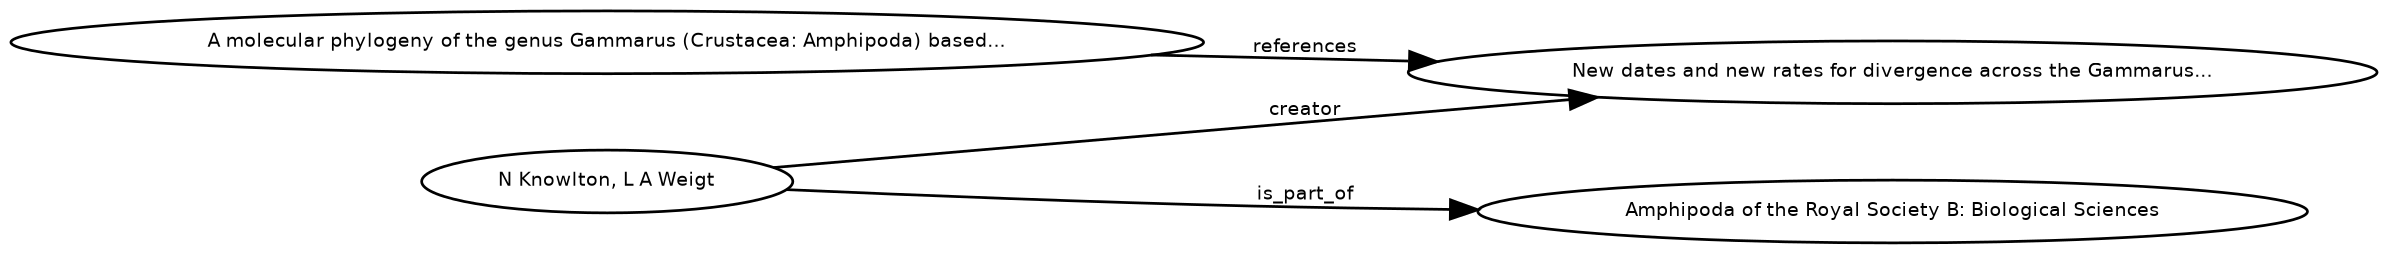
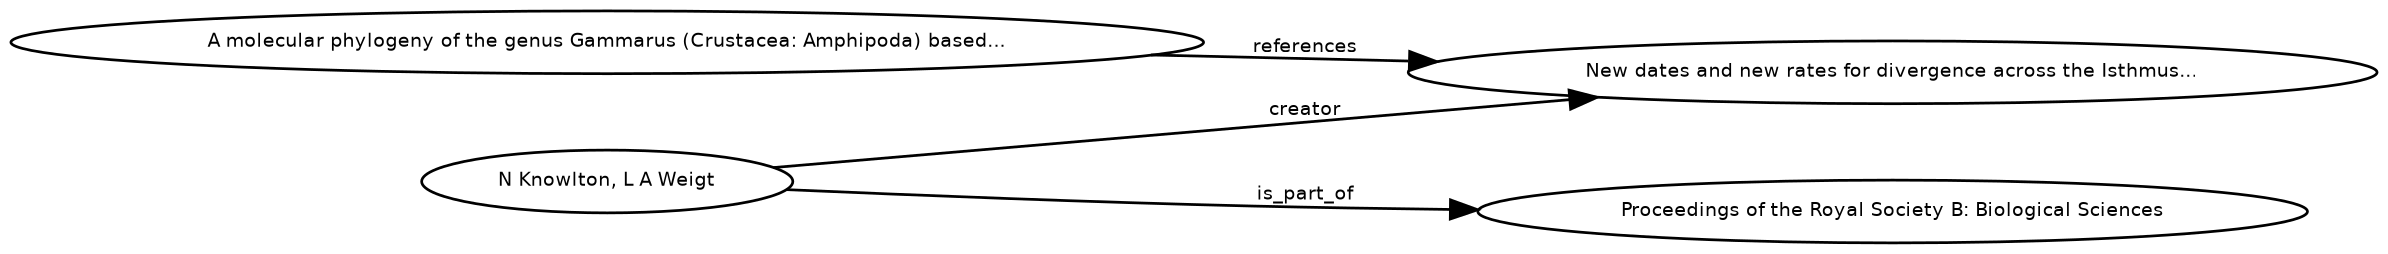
(1893, 72) -> (1893, 72)
(1893, 212) -> (1893, 212)
